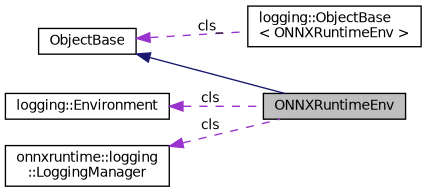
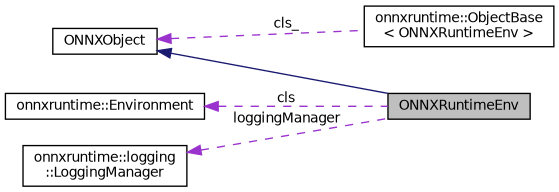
(334, 26) -> (459, 26)
(87, 41) -> (105, 41)
(87, 106) -> (105, 106)
(209, 126) -> (284, 119)
